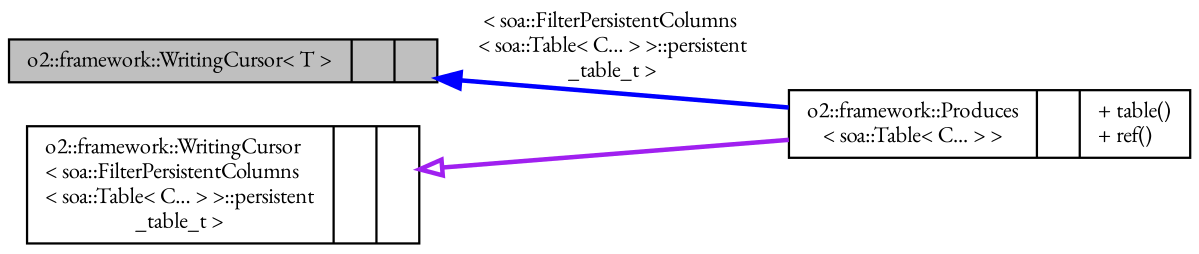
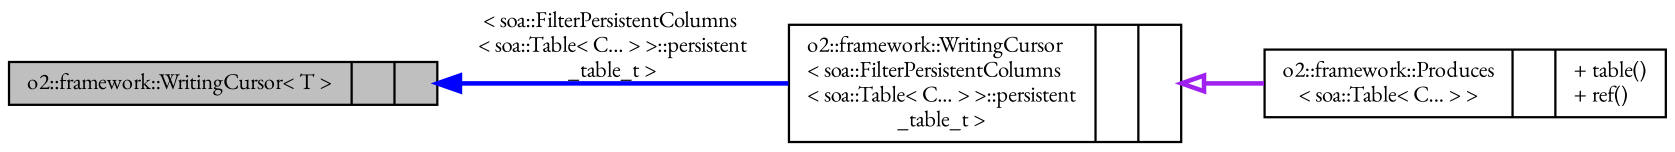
(625, 94) -> (624, 83)
